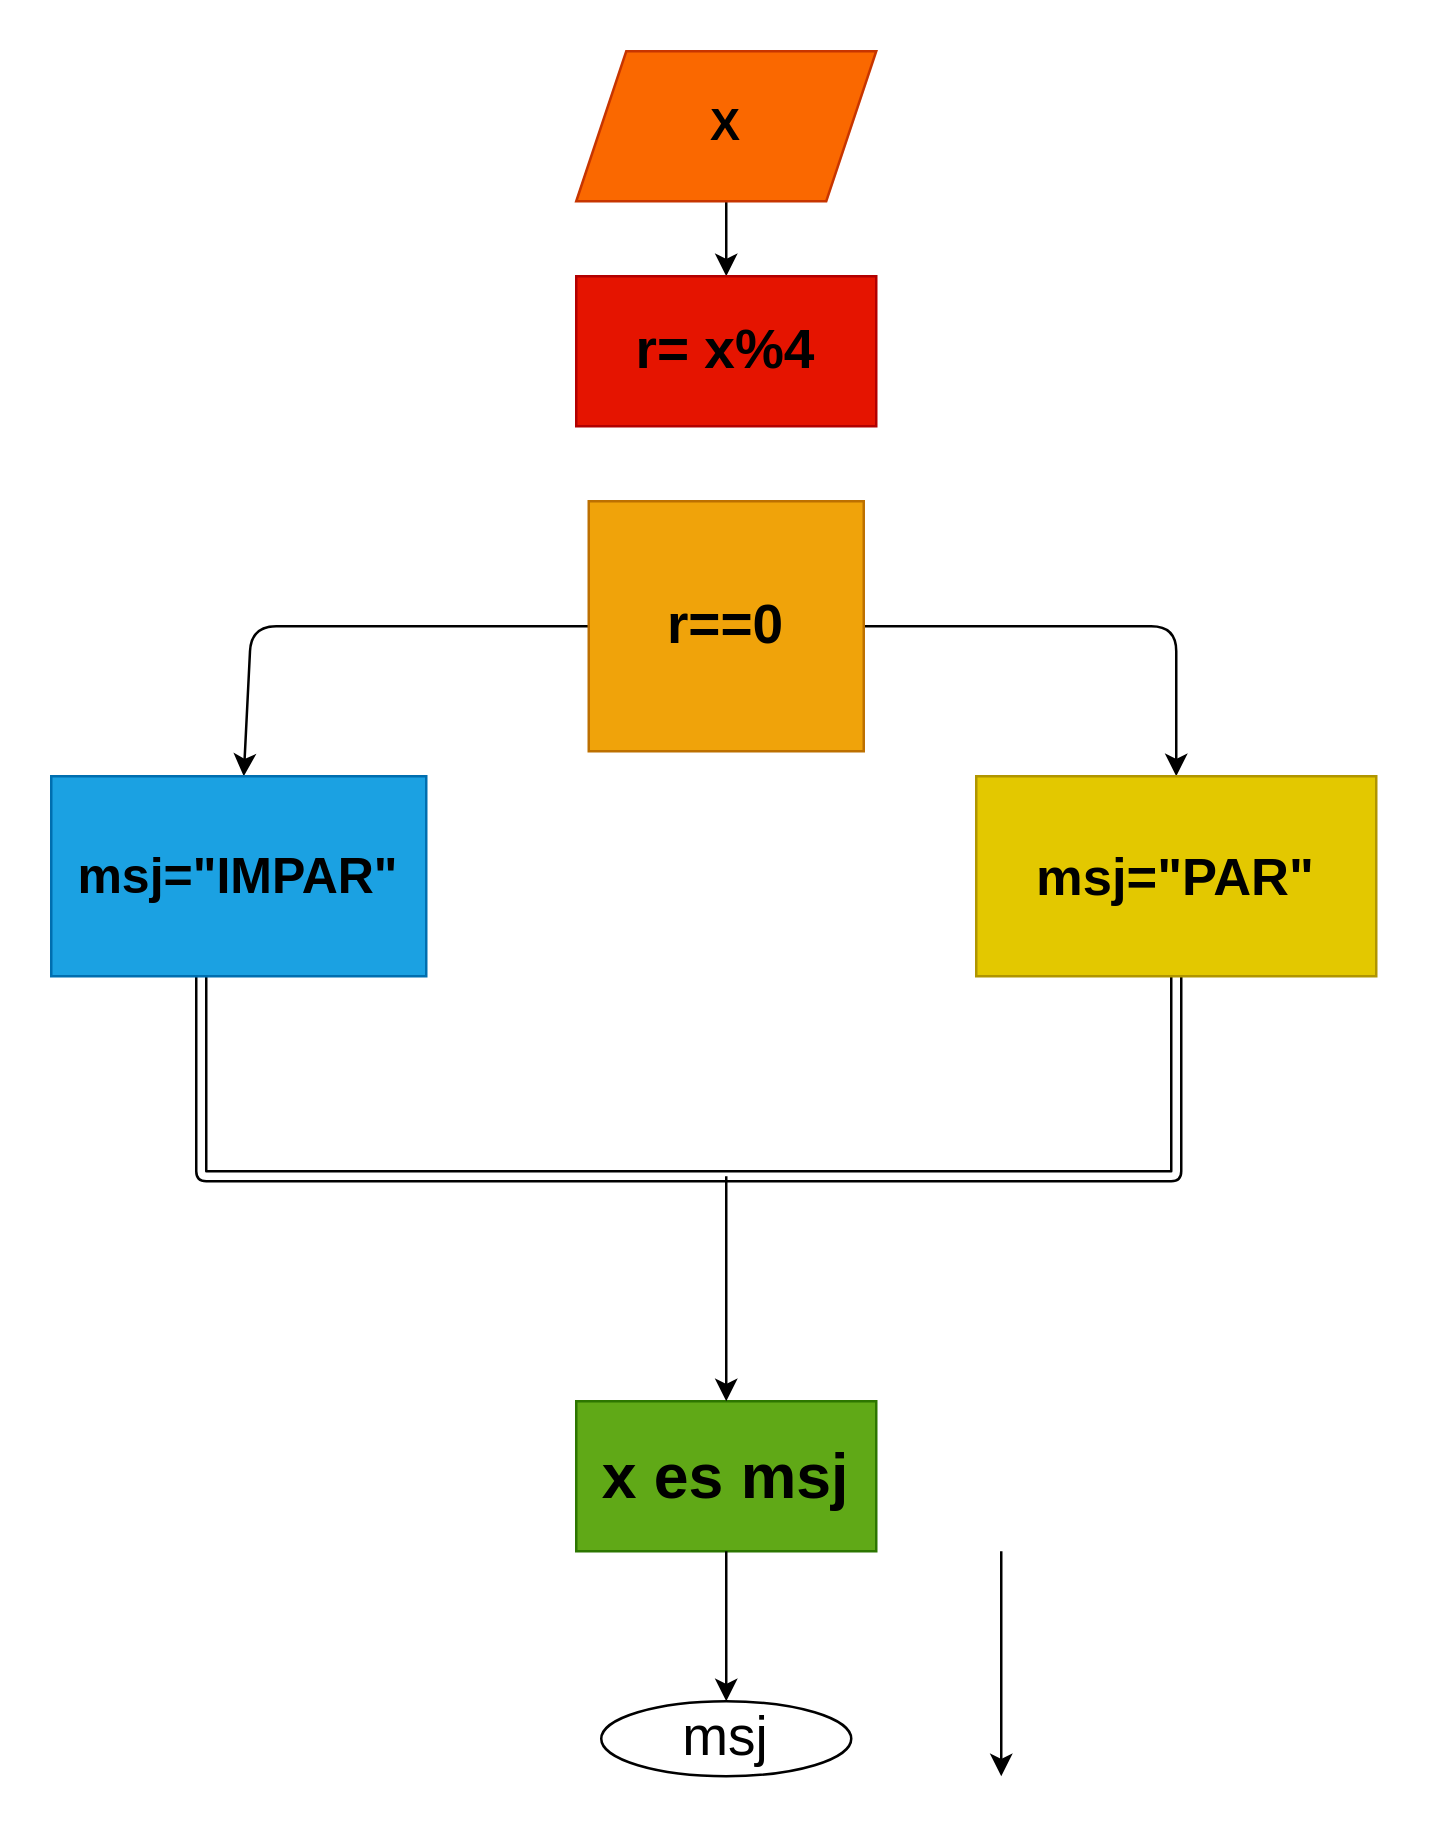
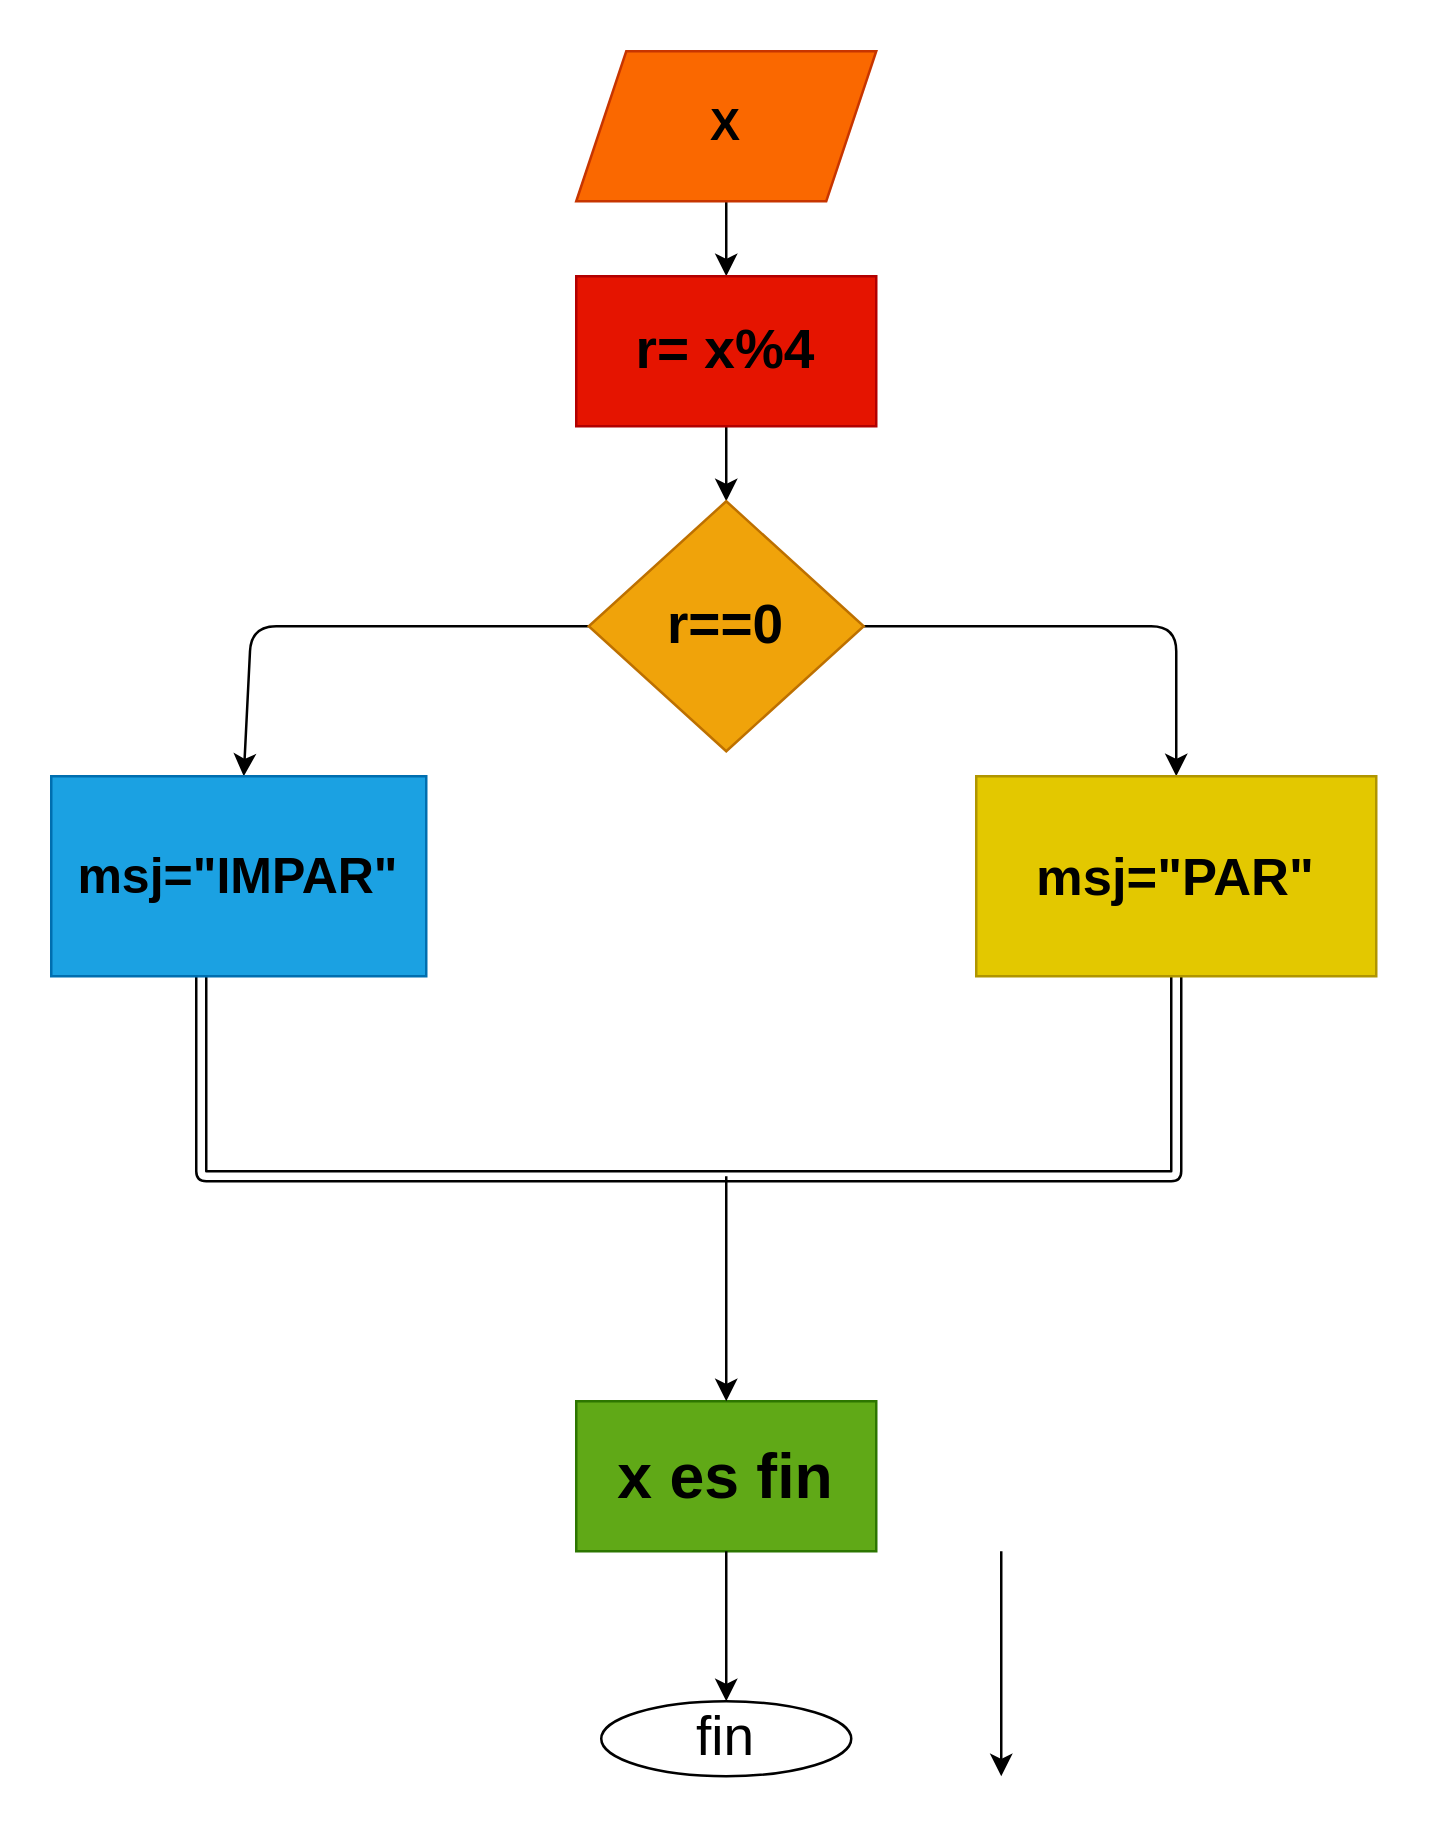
none -> (726, 455)
(726, 626) -> (726, 626)
(726, 1476) -> (726, 1476)
(726, 1739) -> (726, 1739)
